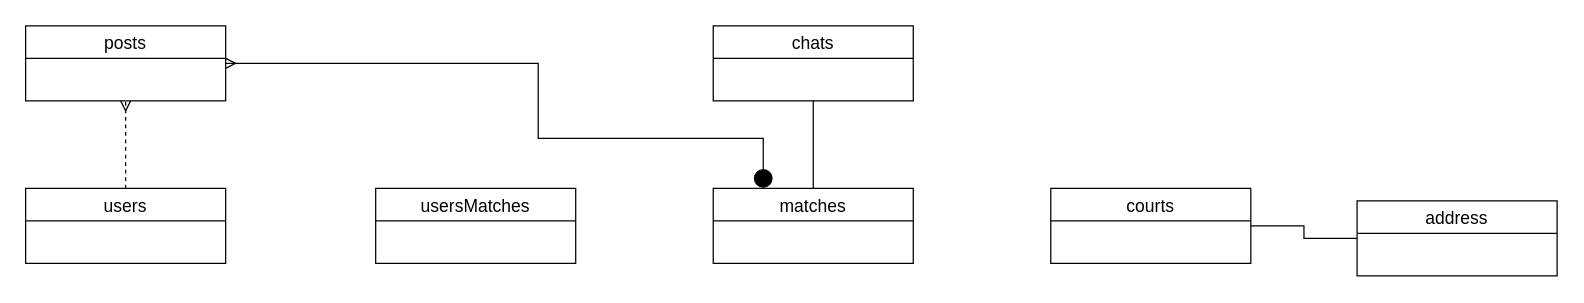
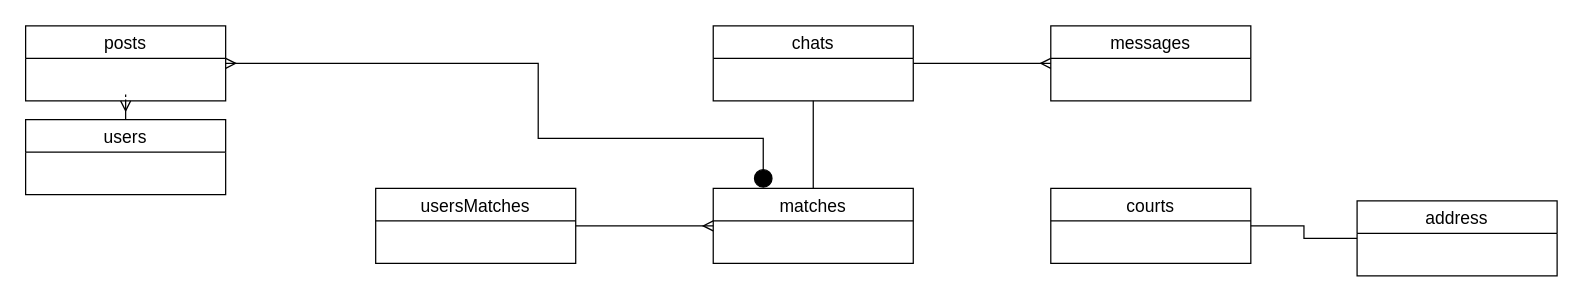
none -> (981, 63)
none -> (1151, 63)
(126, 226) -> (126, 157)
none -> (644, 226)
